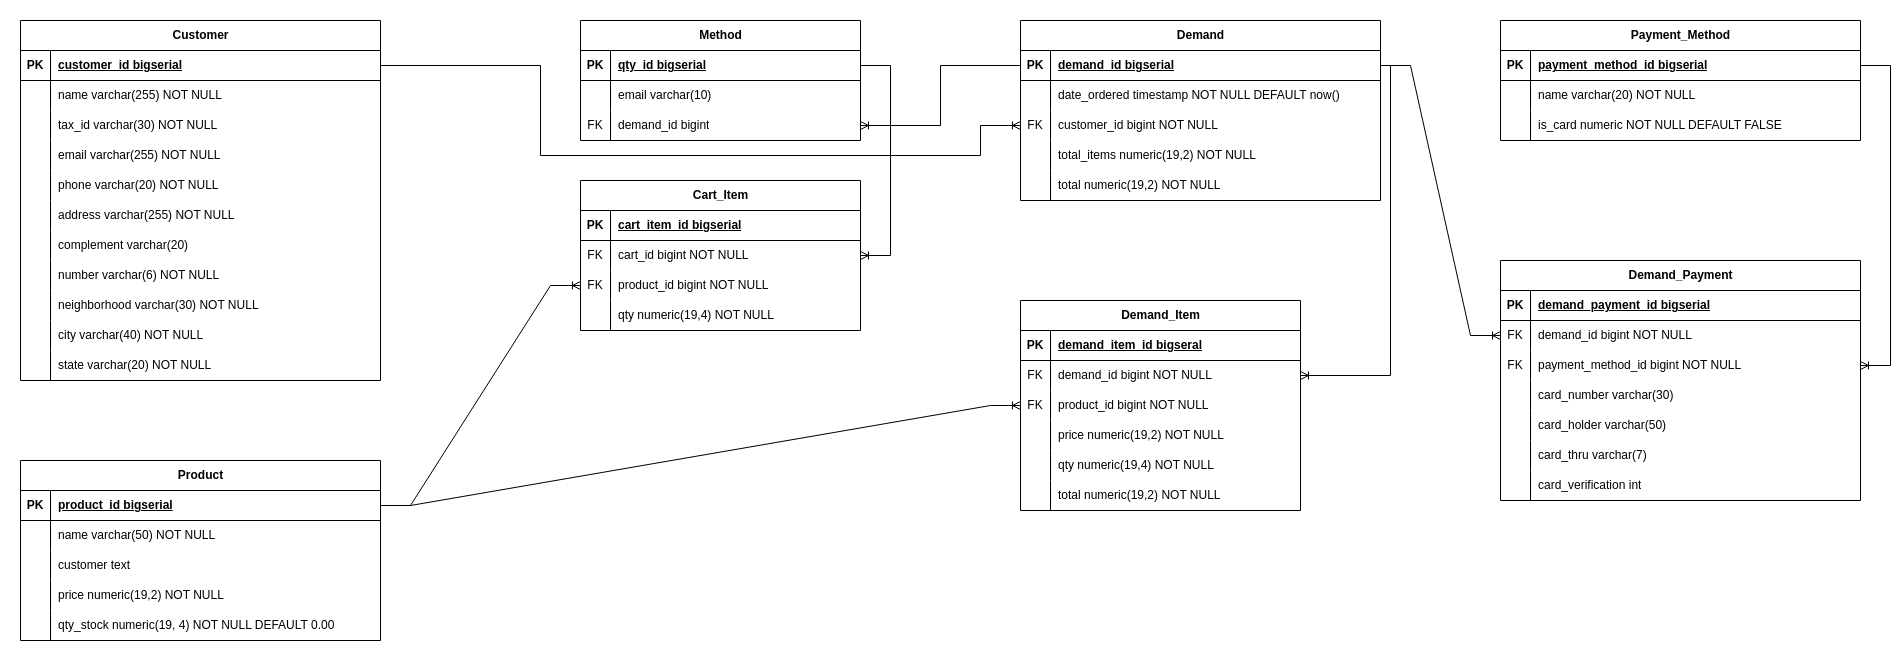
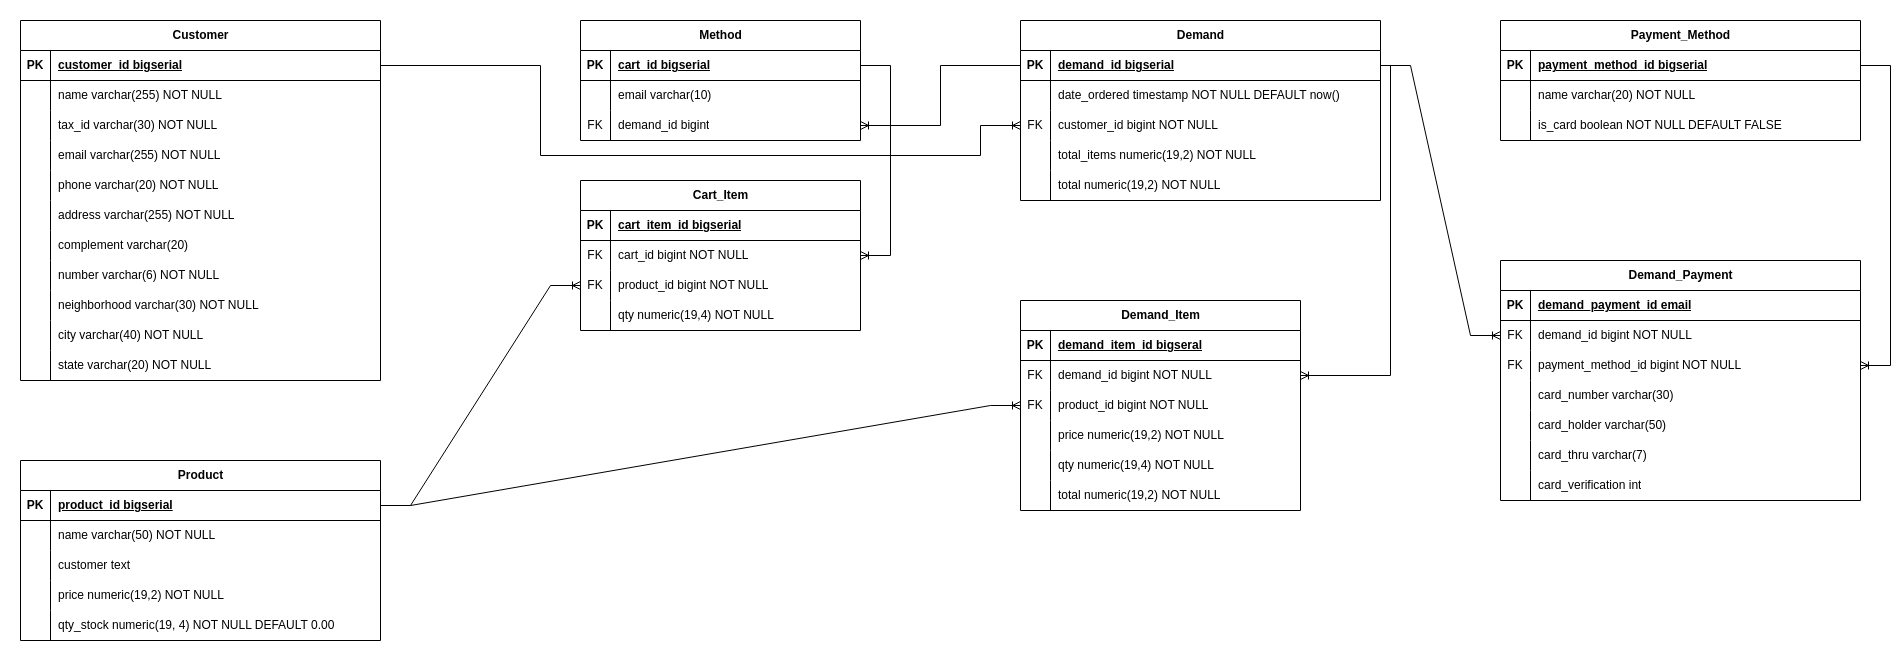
(664, 66) -> (668, 66)
(1655, 126) -> (1655, 126)
(1621, 306) -> (1610, 306)
